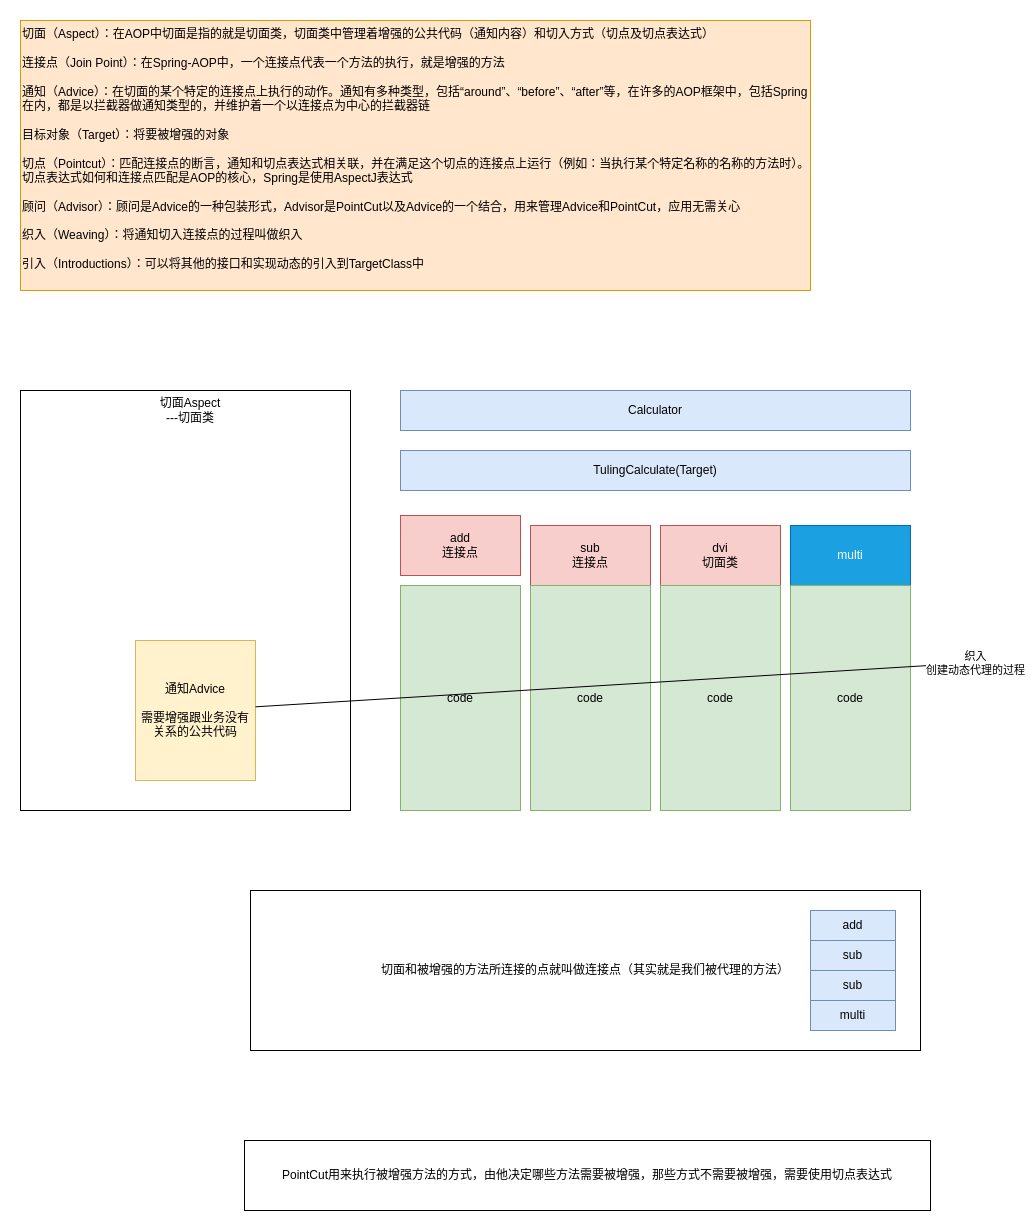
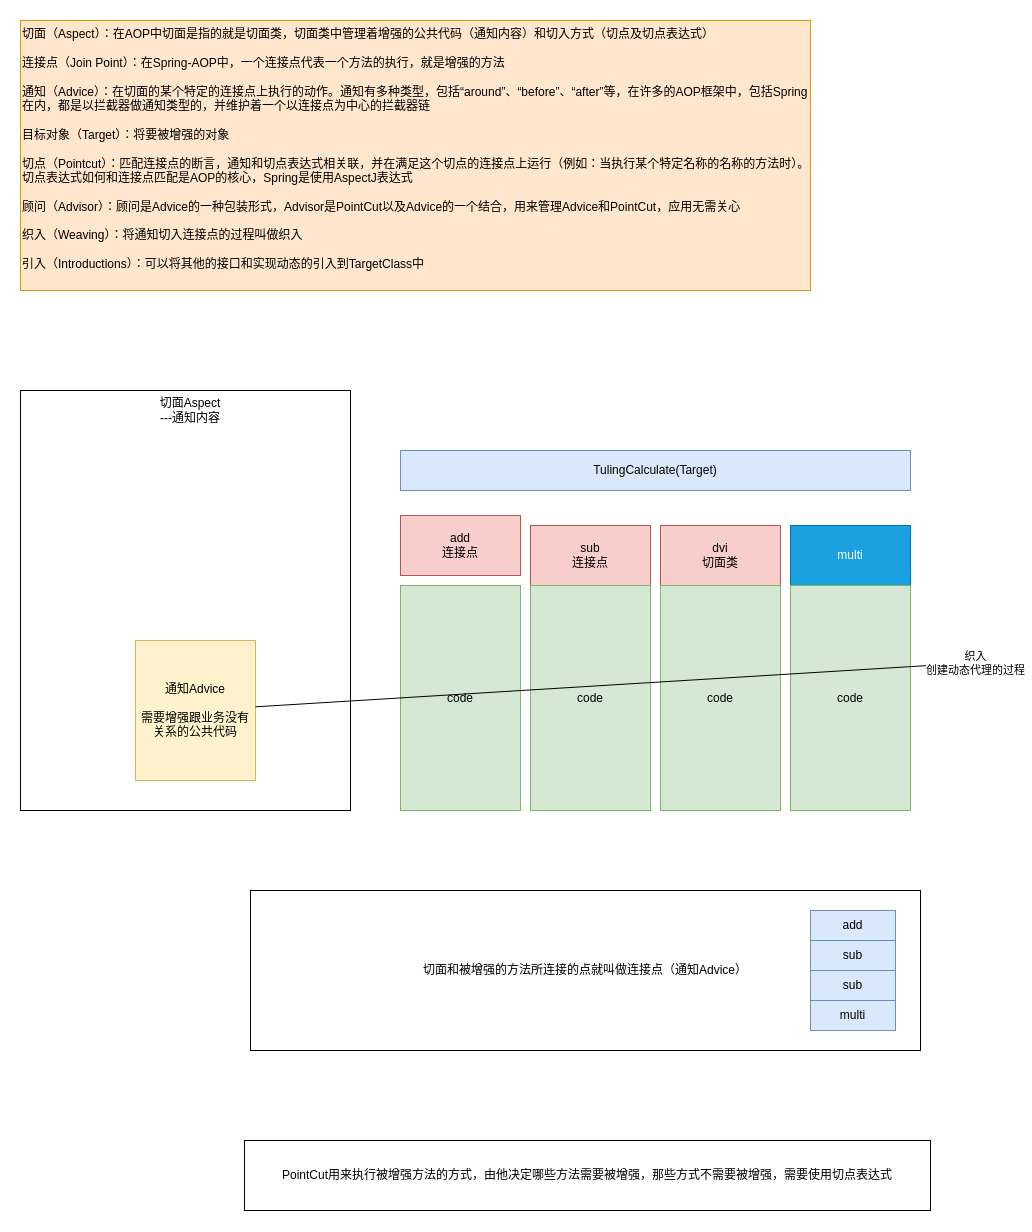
(191, 411) -> (191, 411)
(656, 411) -> none
(586, 971) -> (586, 971)
